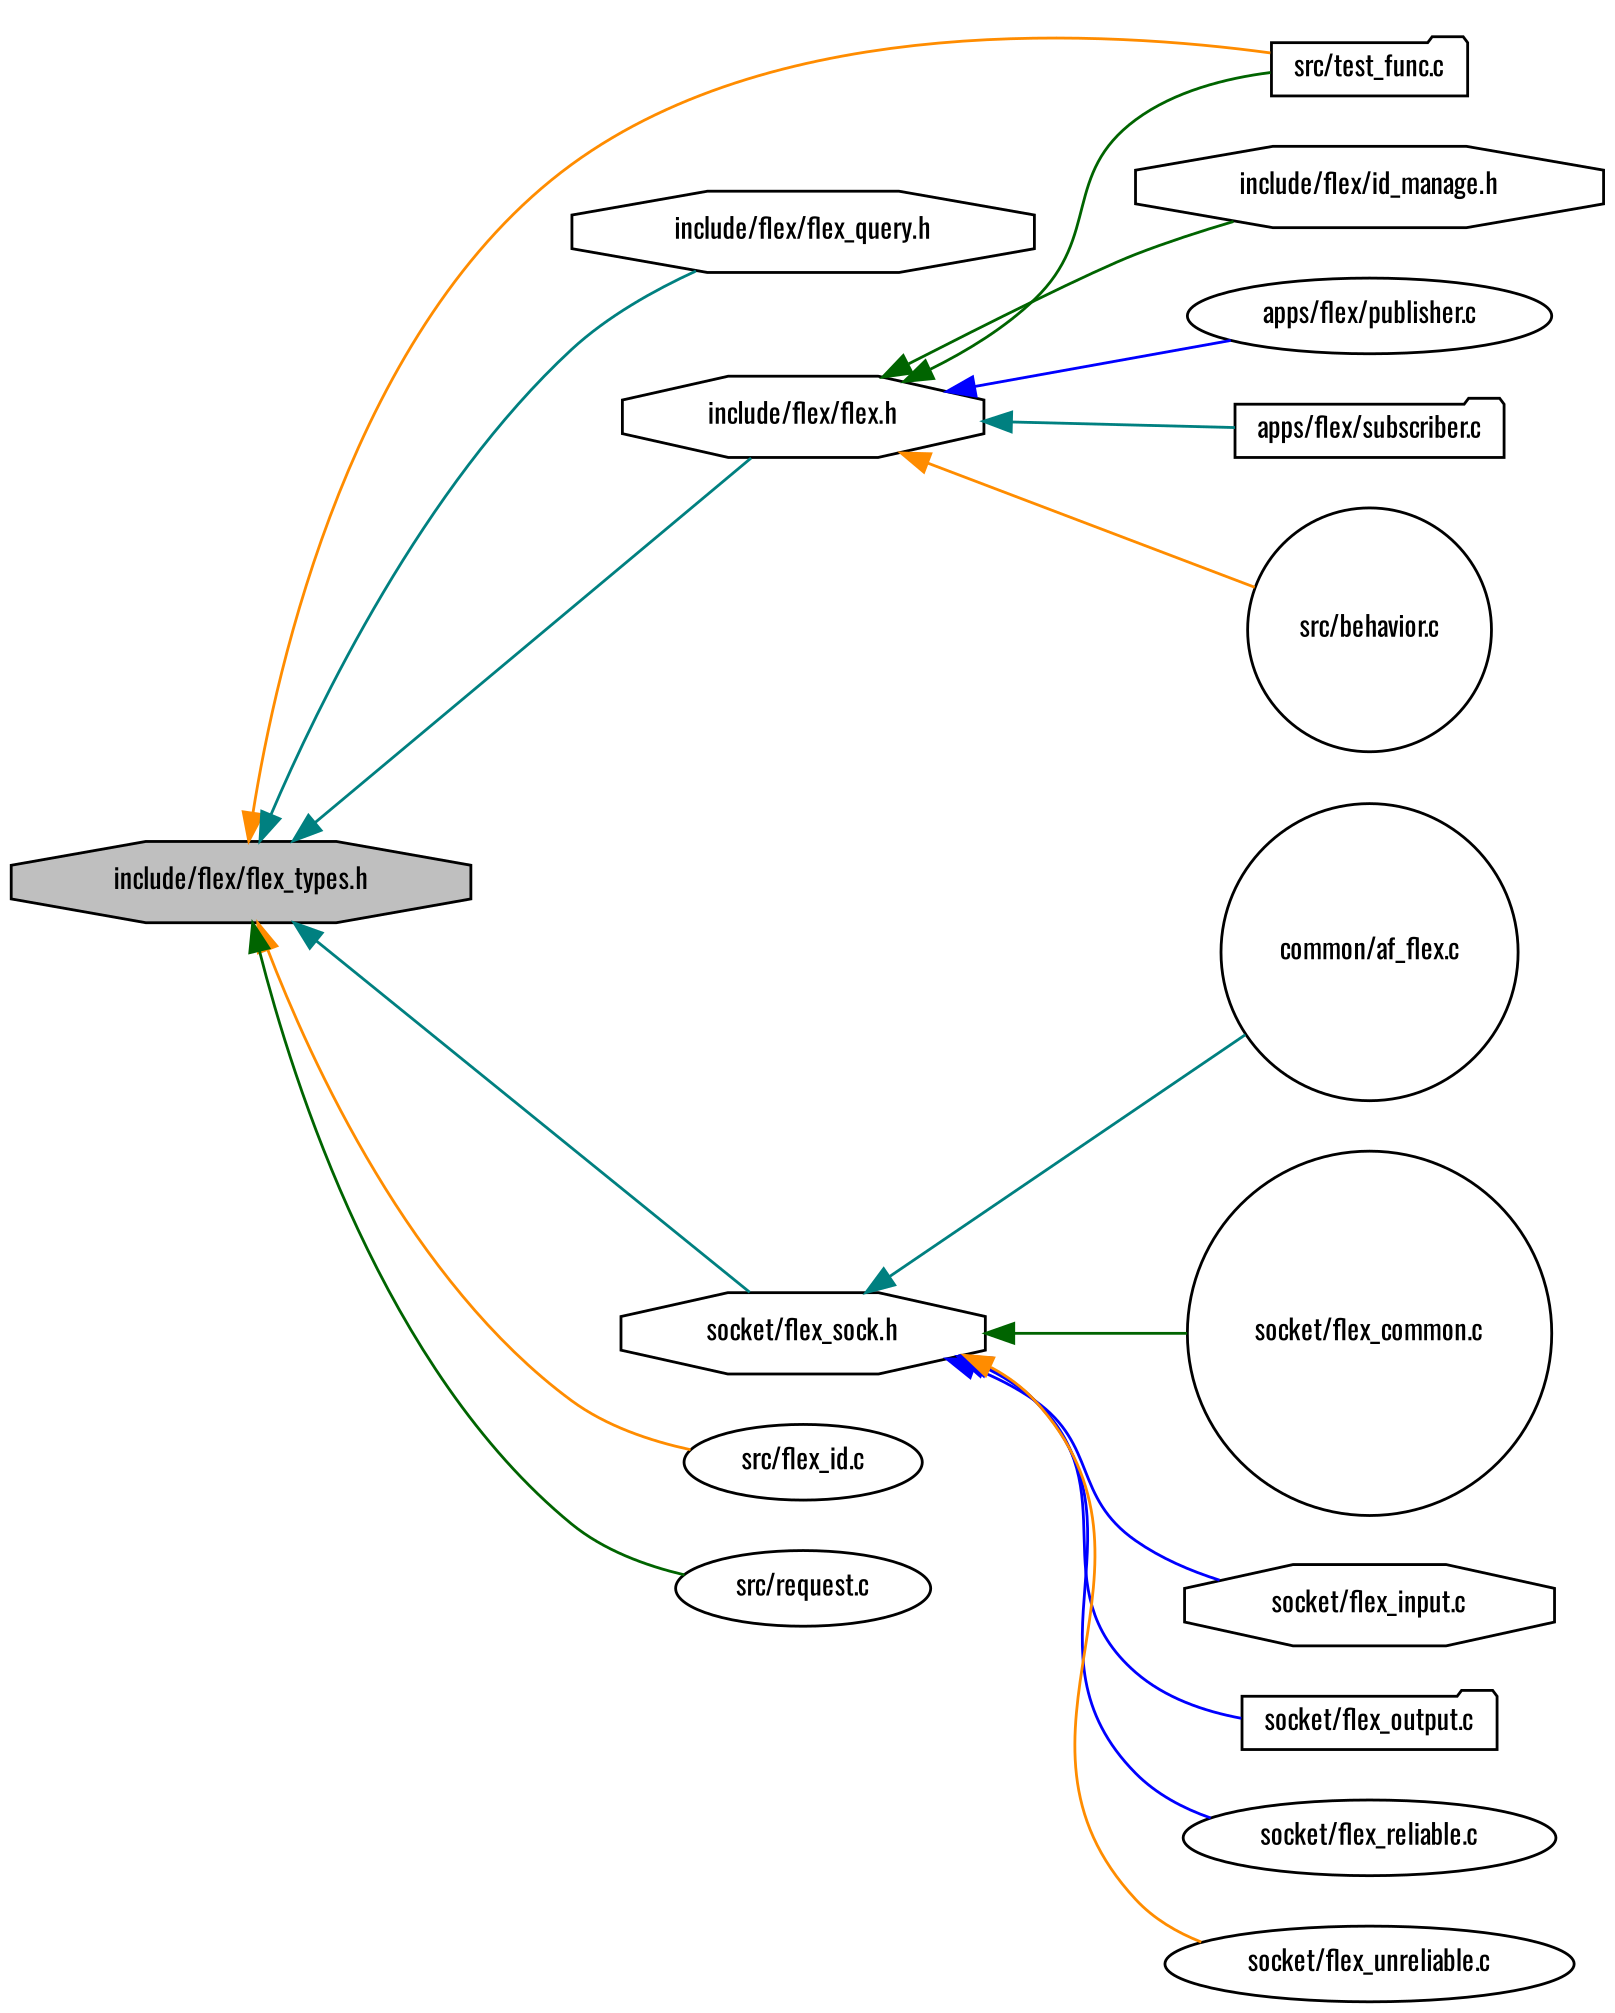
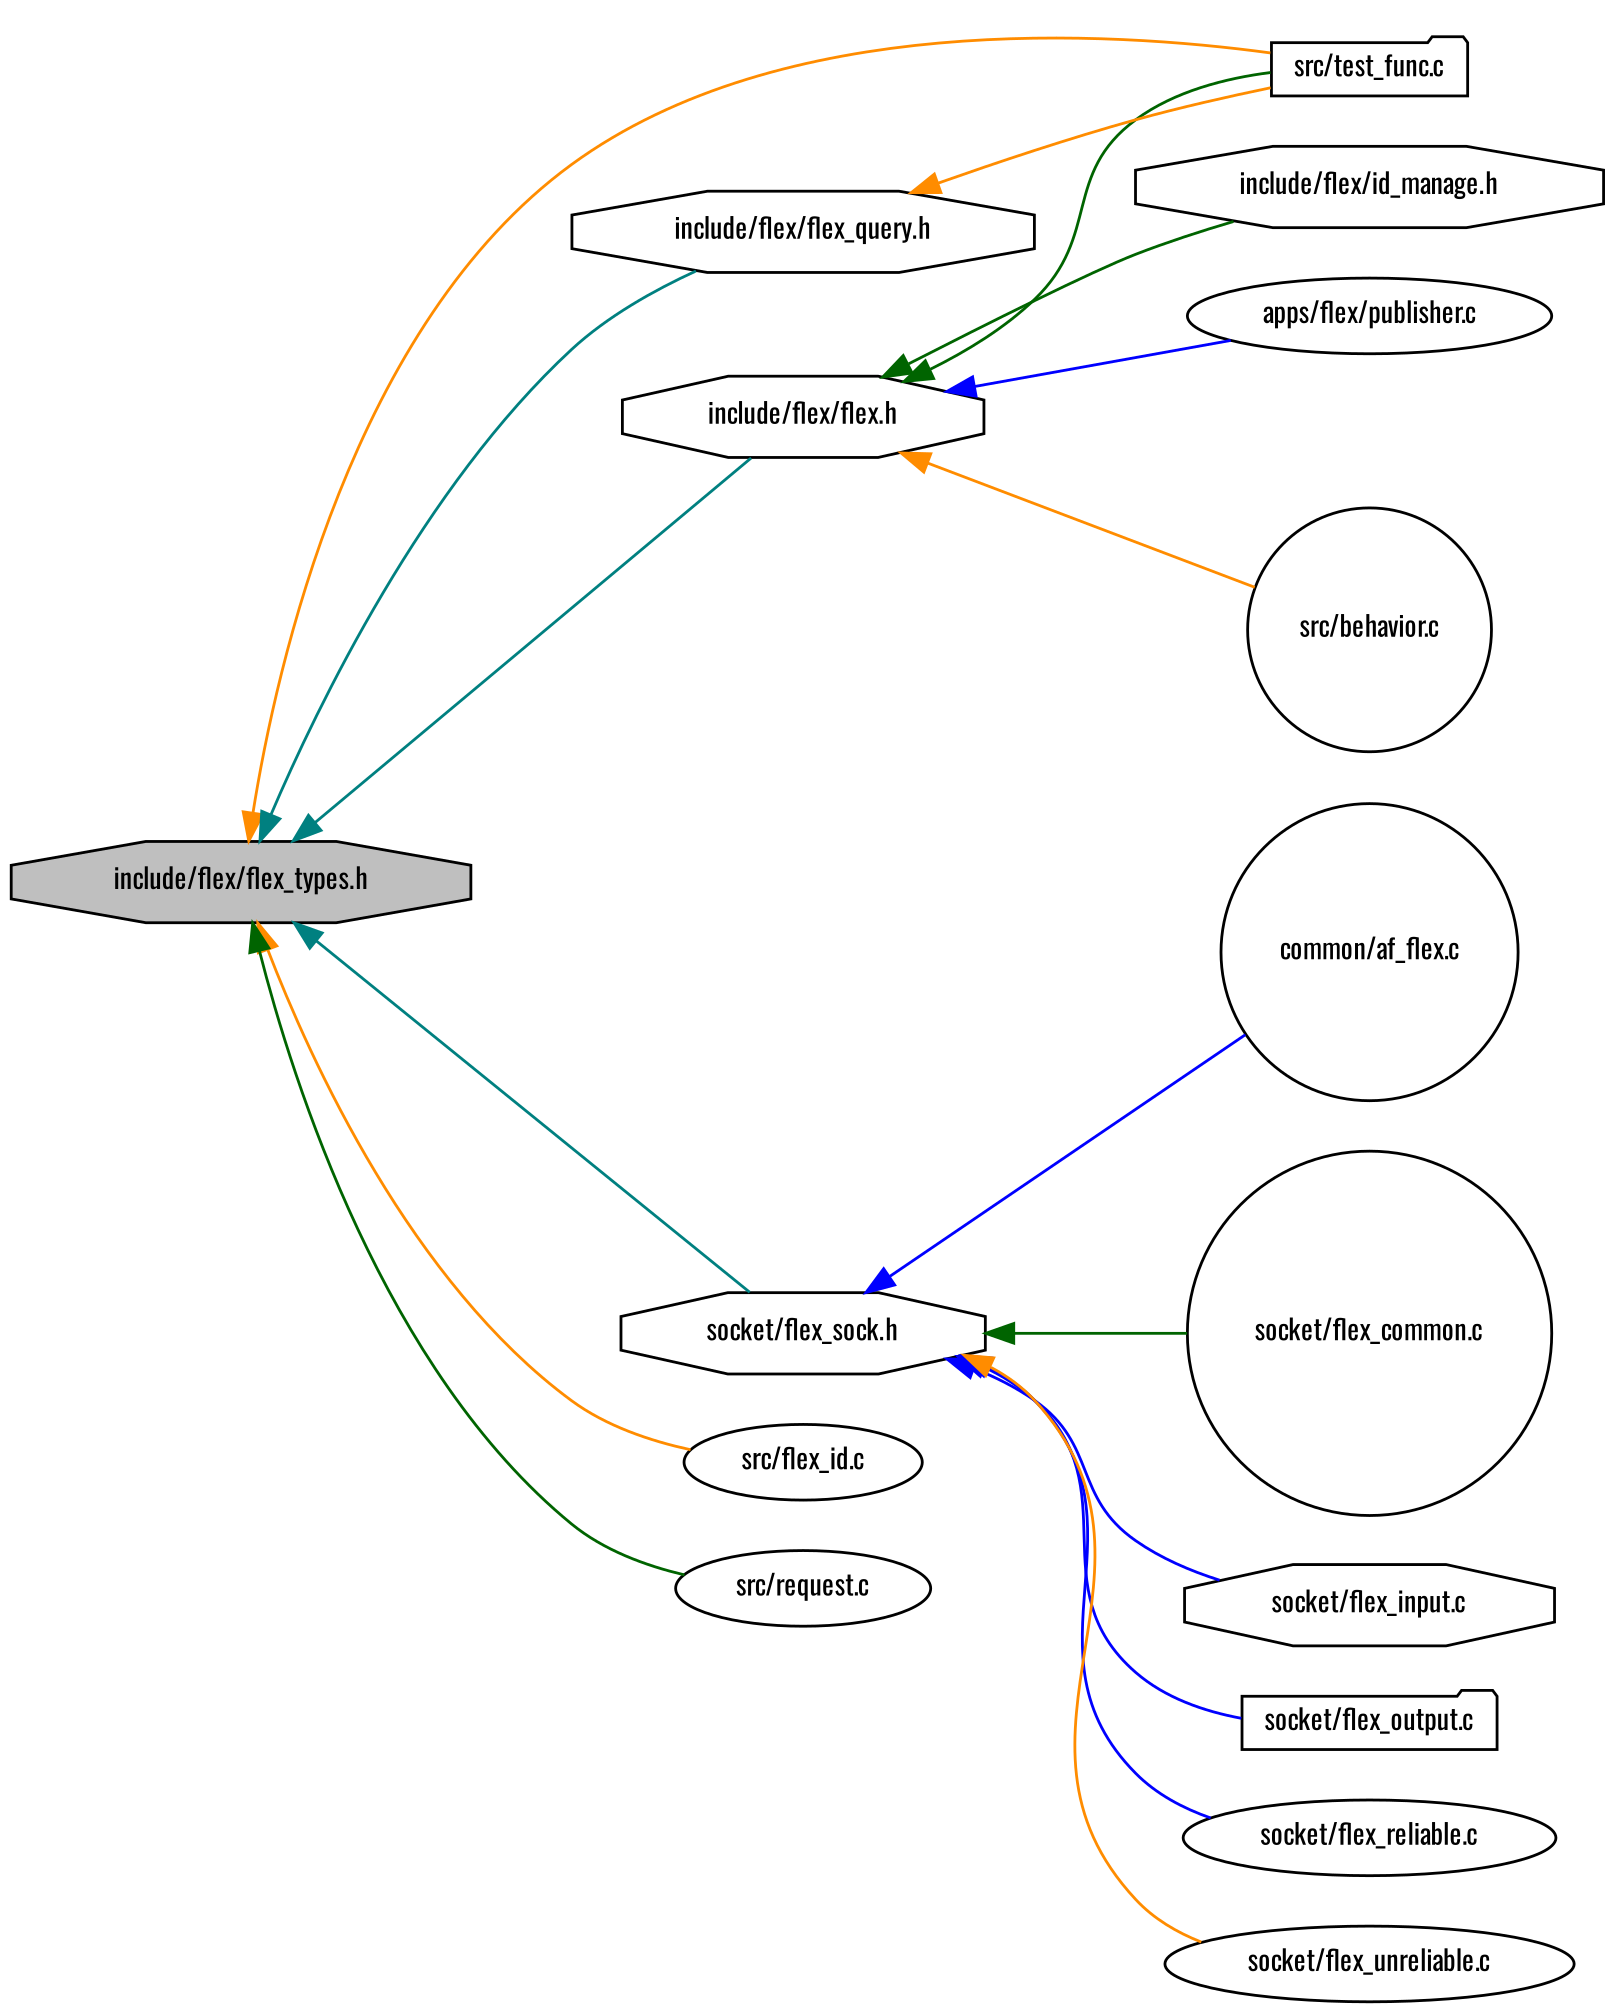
none -> (1094, 132)
(1370, 431) -> none
(1068, 1156) -> (1068, 1156)
